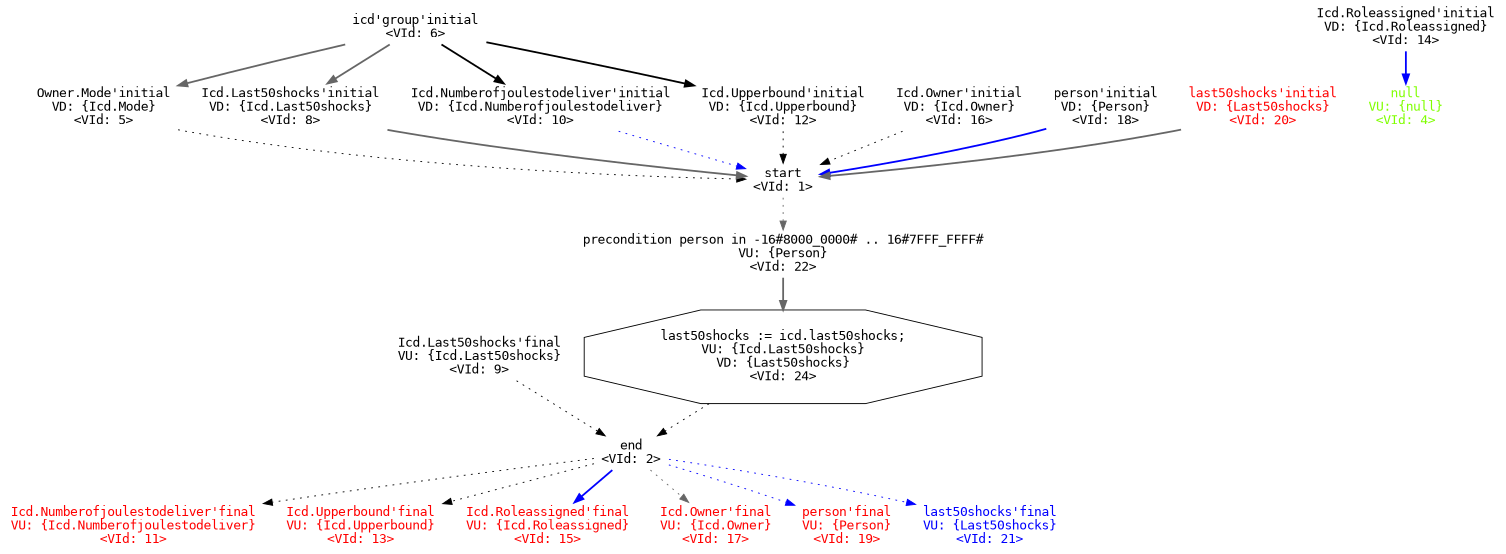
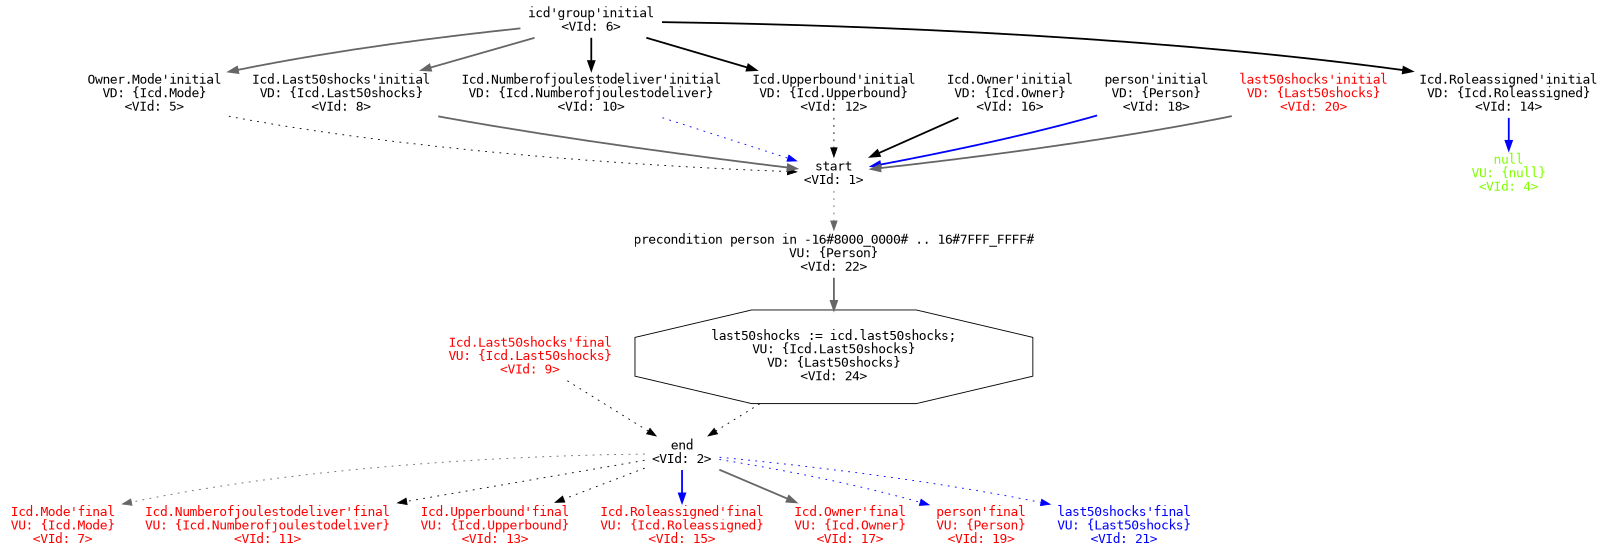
none -> (1033, 36)
(866, 146) -> (919, 135)
(479, 357) -> (530, 357)
(666, 483) -> (753, 484)
none -> (63, 526)
